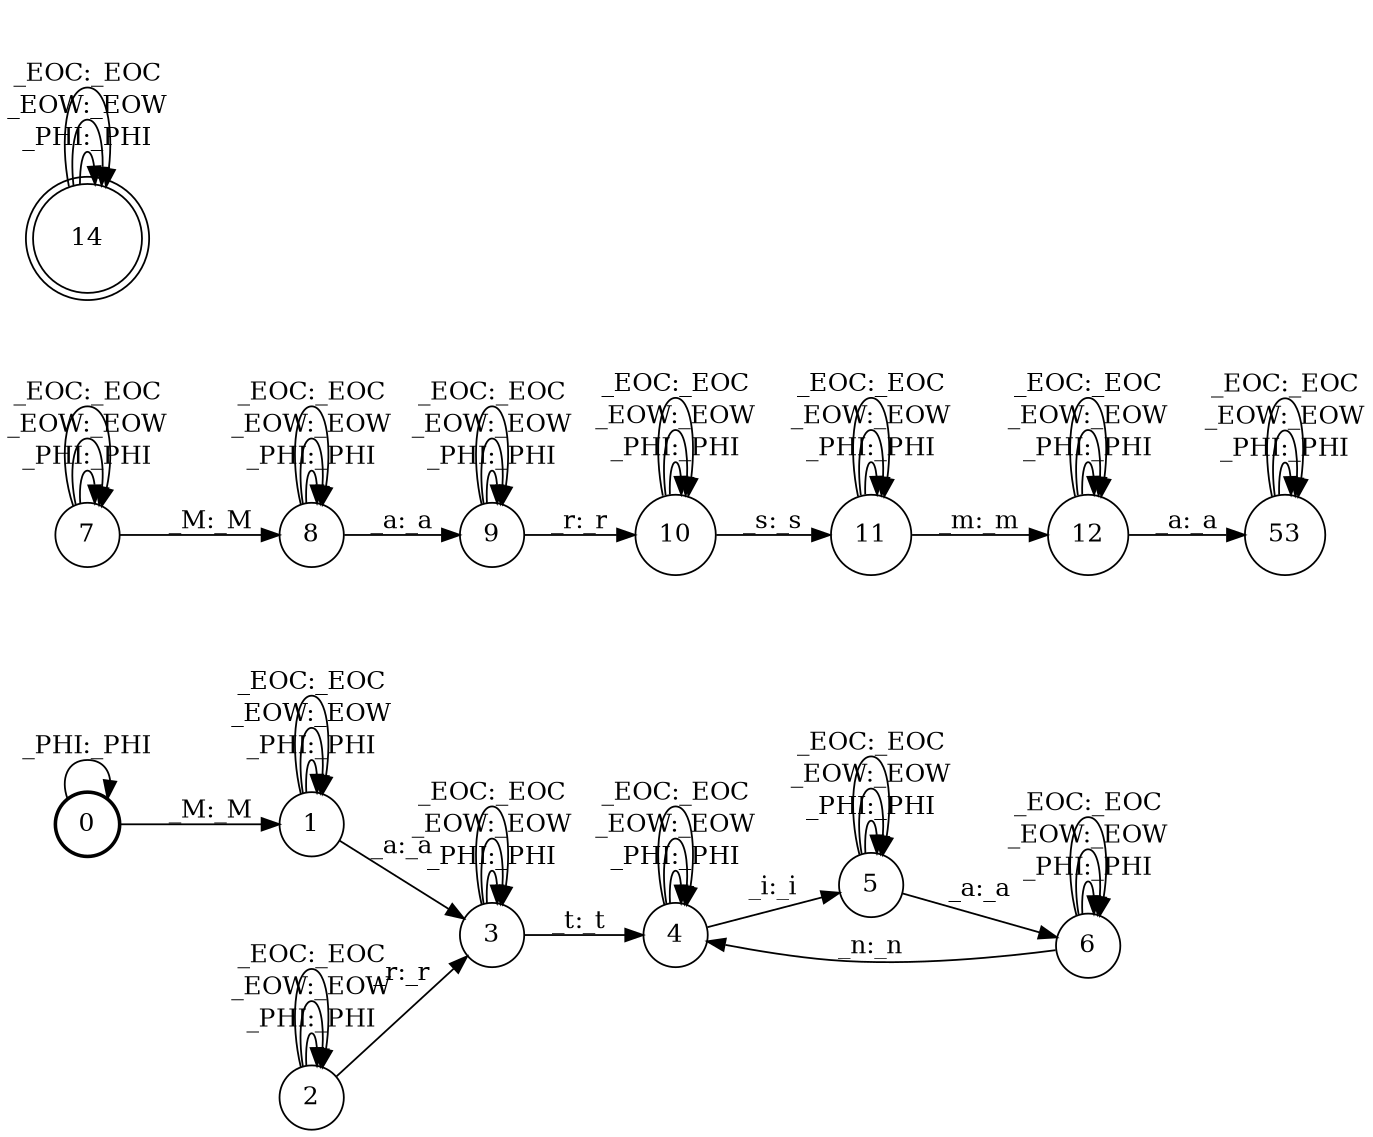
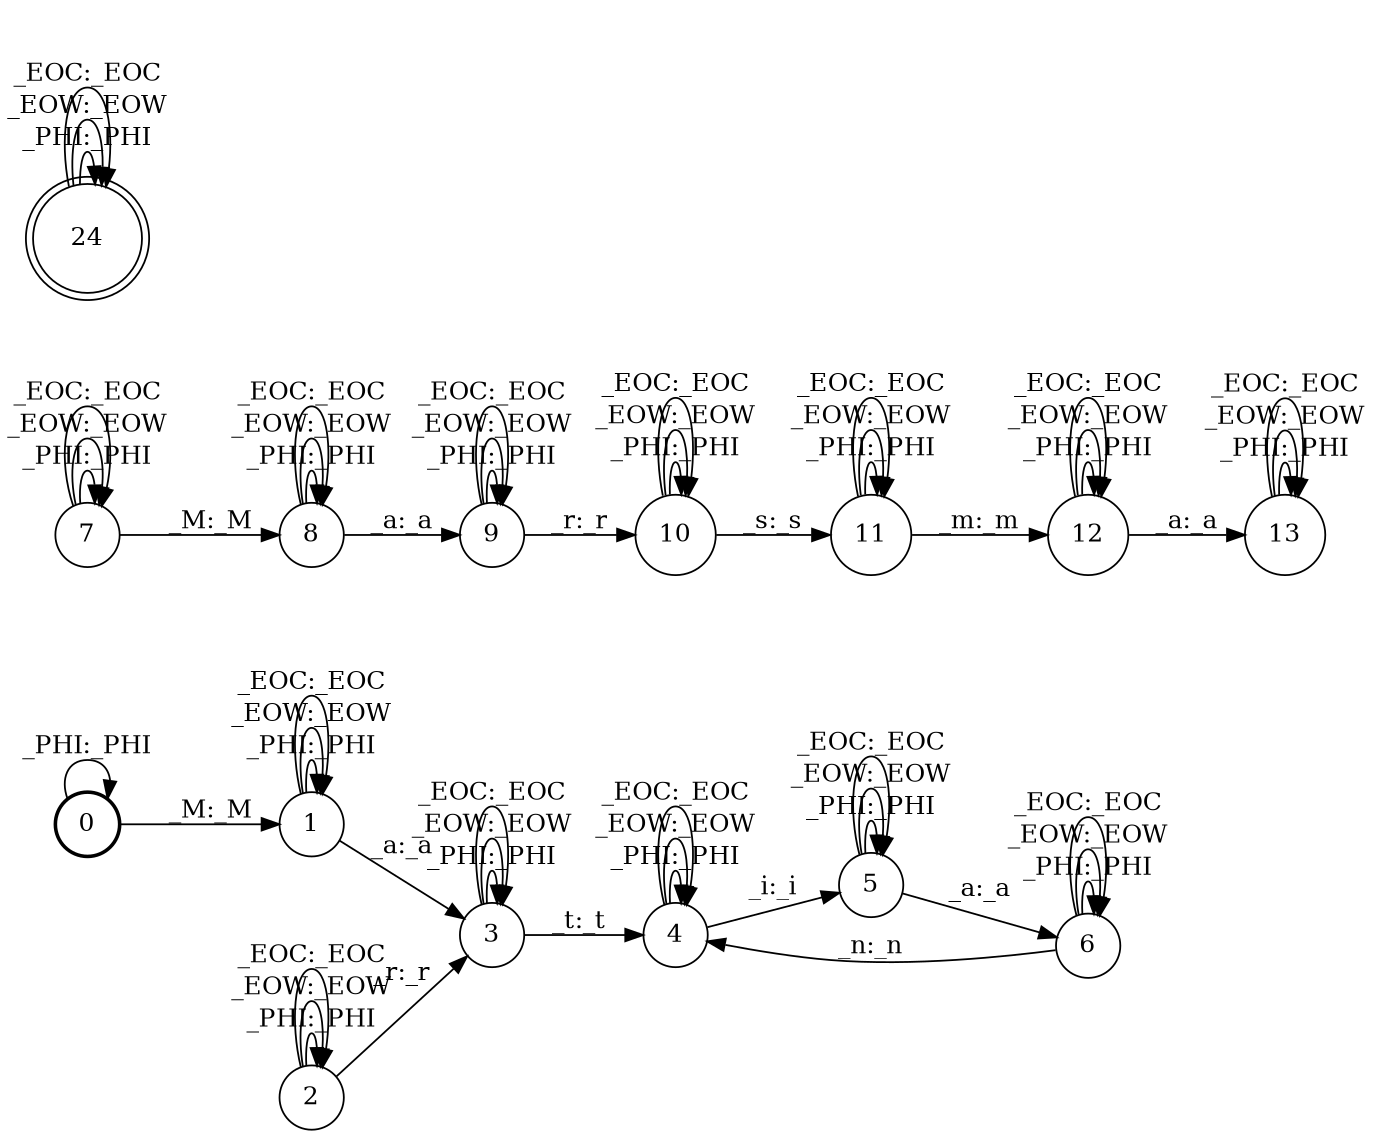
(88, 238) -> (88, 238)
(1285, 535) -> (1285, 535)
